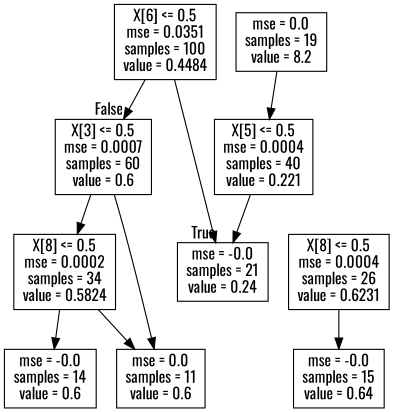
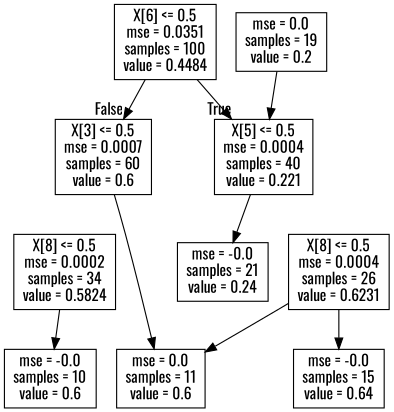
(281, 42) -> (281, 42)
(194, 156) -> (211, 95)
(86, 209) -> none
(113, 325) -> (252, 325)
(50, 379) -> (50, 379)
